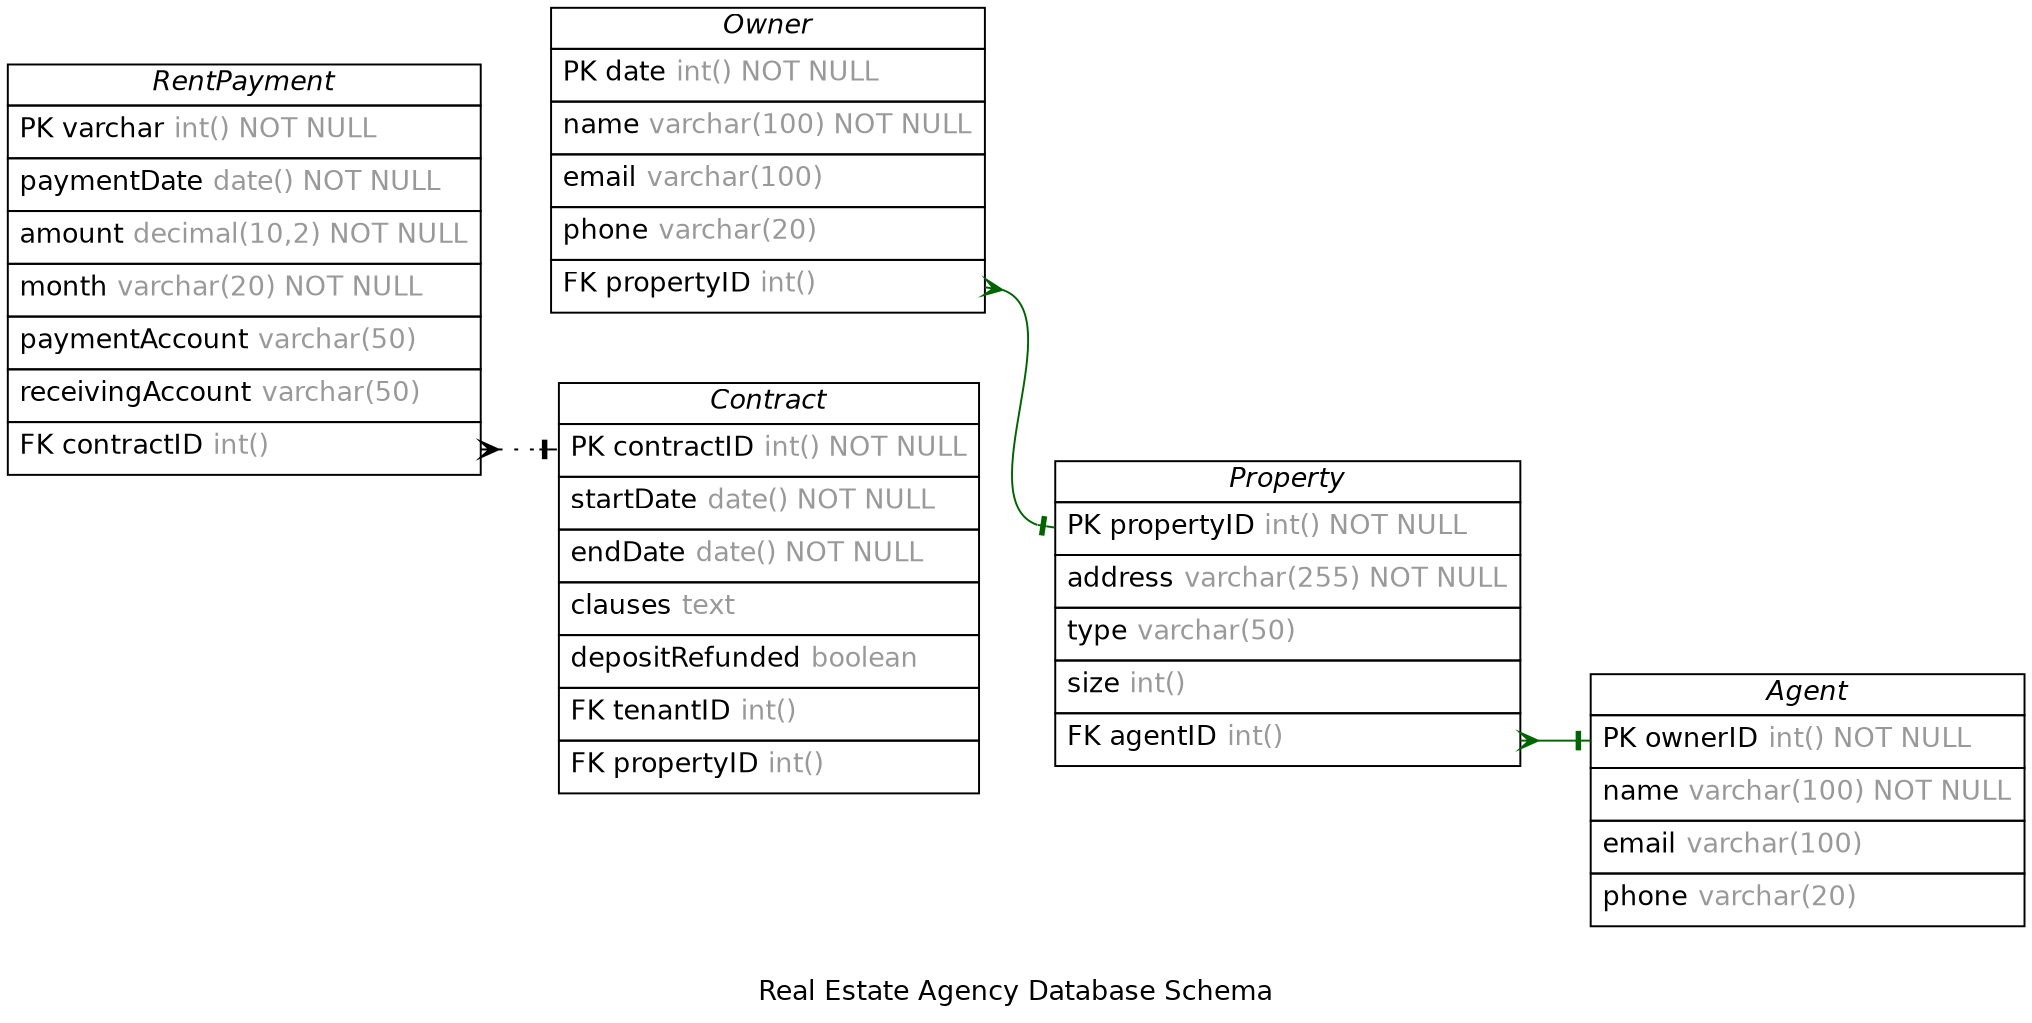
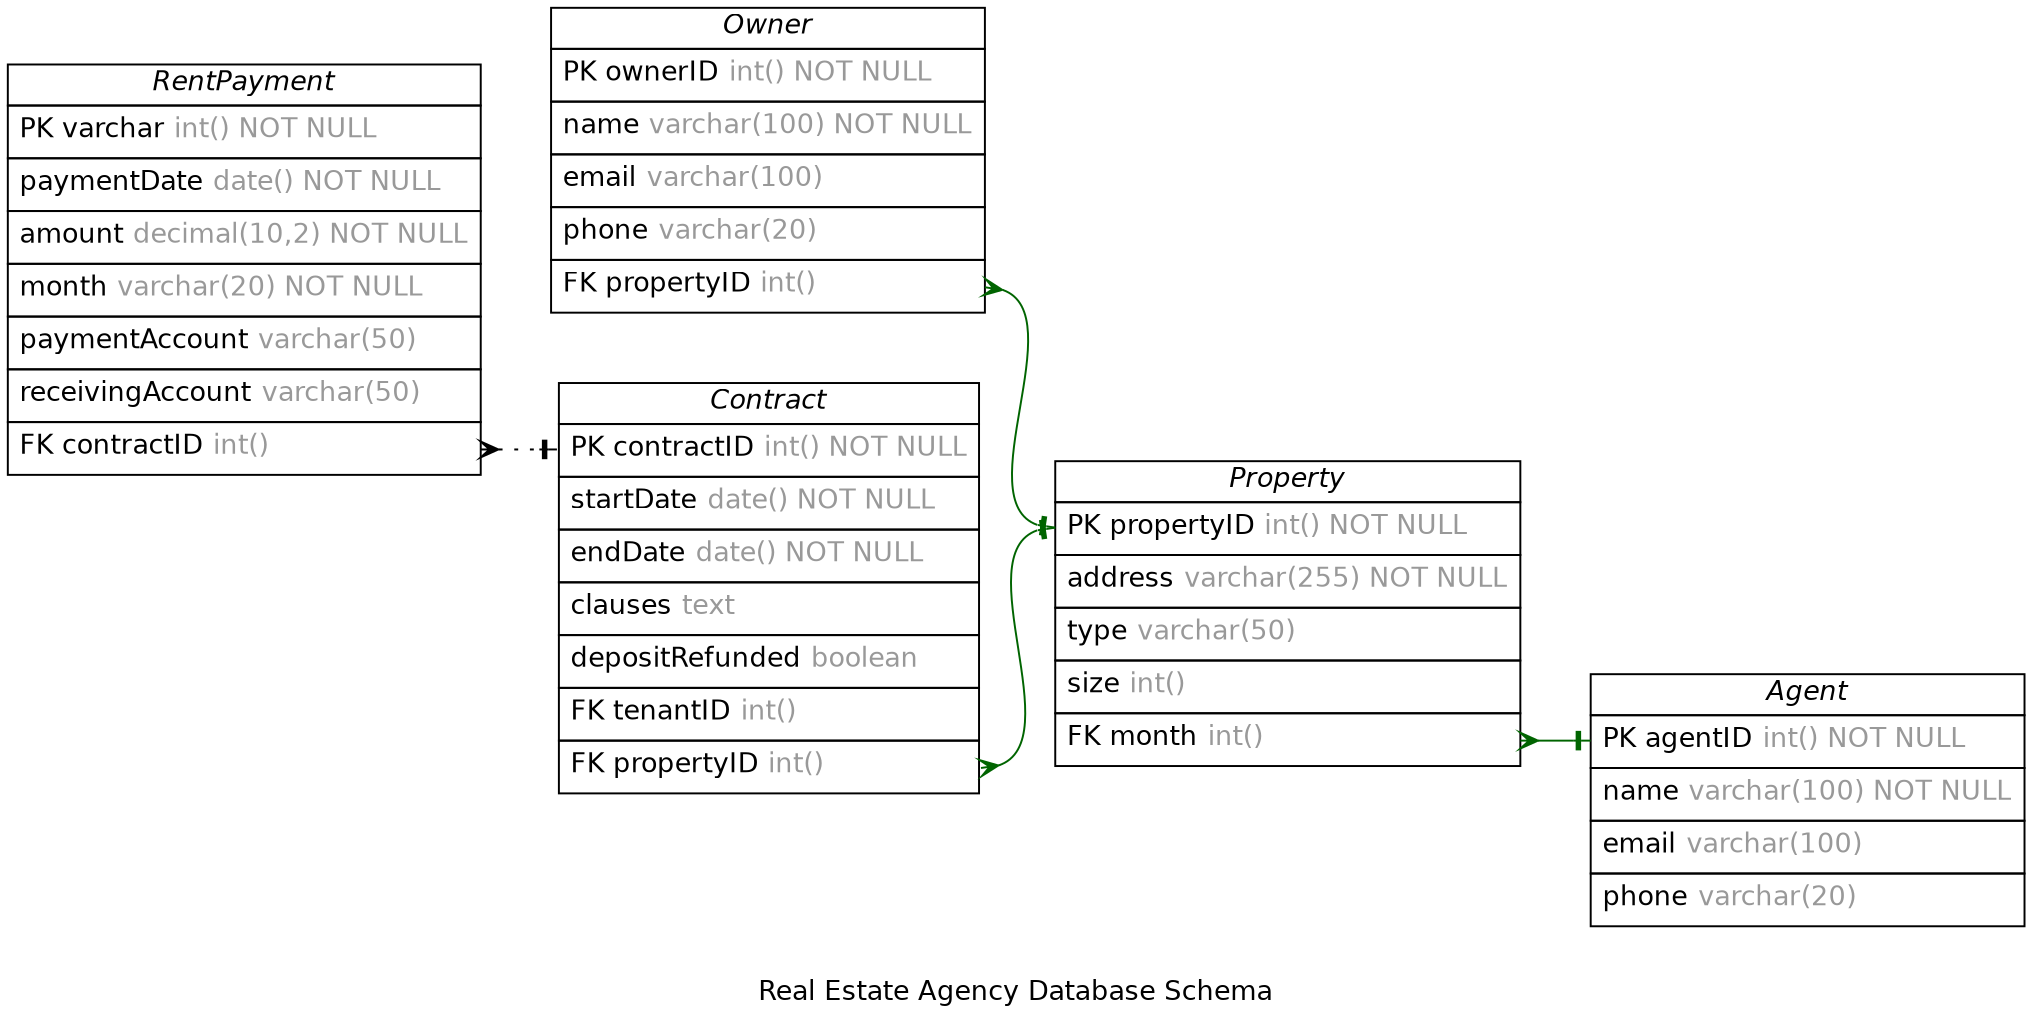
(619, 72) -> (646, 72)
none -> (1018, 648)
(1147, 737) -> (1137, 737)
(1685, 739) -> (1683, 739)
